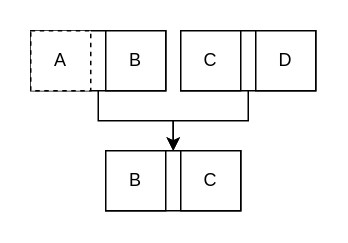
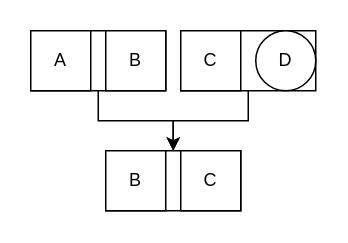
(61, 61) -> (61, 61)
(286, 61) -> (286, 61)
